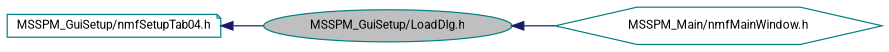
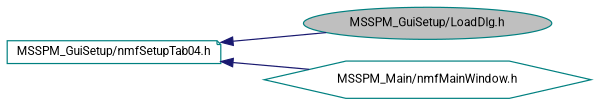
(539, 26) -> (271, 66)
